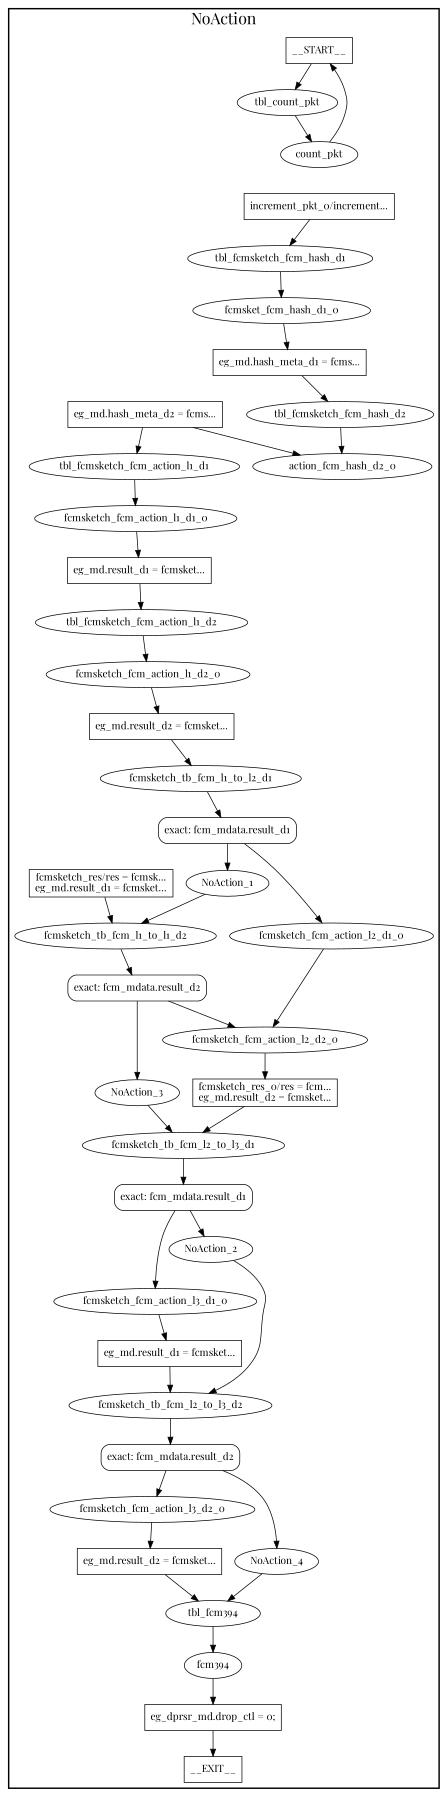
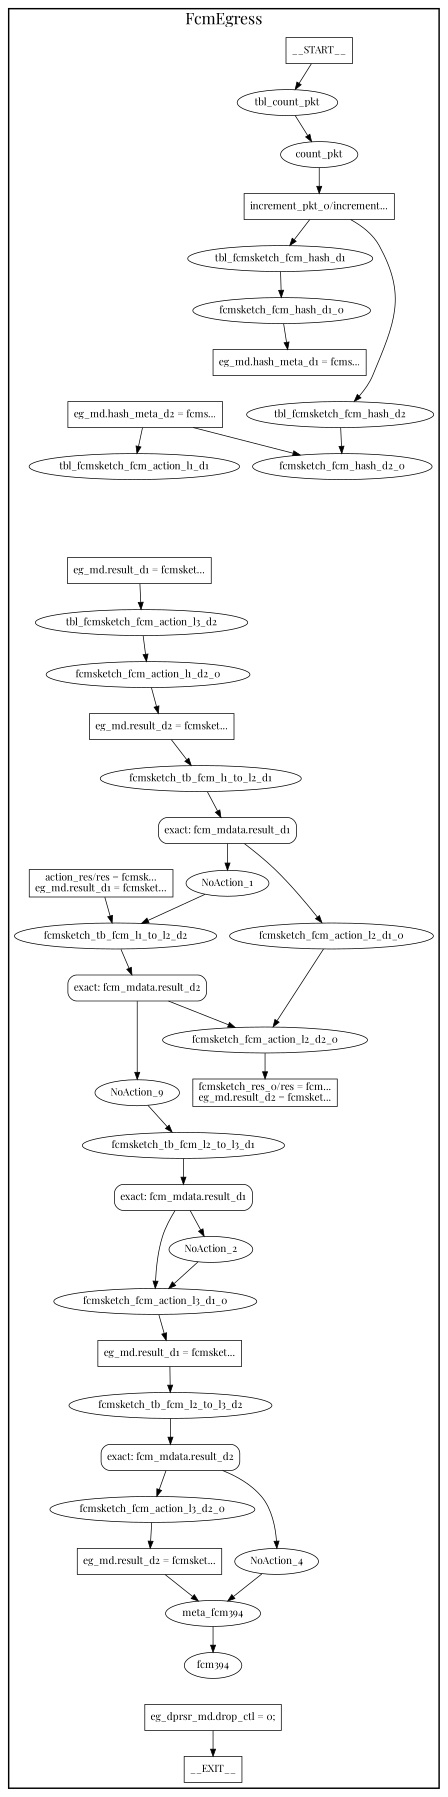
(224, 20) -> (224, 20)
(347, 107) -> (319, 177)
(282, 311) -> (282, 311)
(312, 386) -> (395, 304)
(342, 467) -> (342, 467)
(136, 519) -> none
(142, 623) -> (142, 623)
(101, 883) -> (101, 883)
(116, 936) -> (116, 936)
(137, 1093) -> (137, 1093)
(227, 1118) -> none
(262, 1328) -> (186, 1273)
(213, 1613) -> (213, 1613)
(213, 1688) -> none
